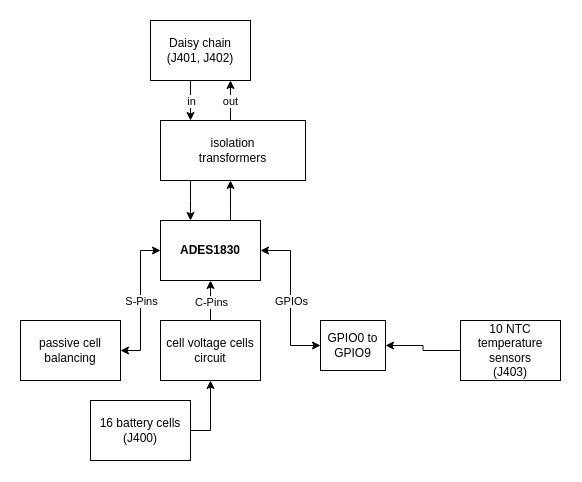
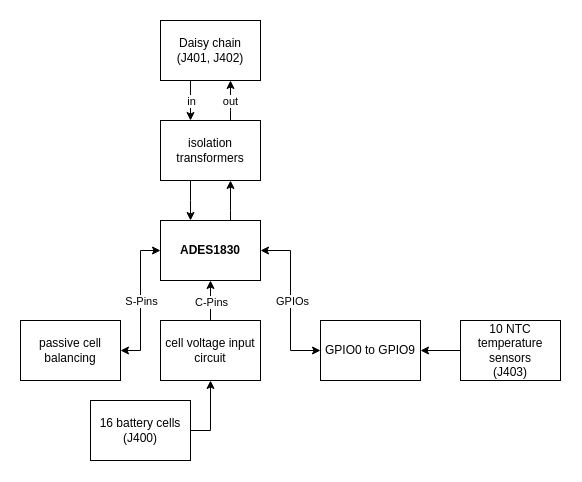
(201, 51) -> (211, 51)
(233, 151) -> (211, 151)
(353, 346) -> (371, 351)
(211, 351) -> (211, 351)
